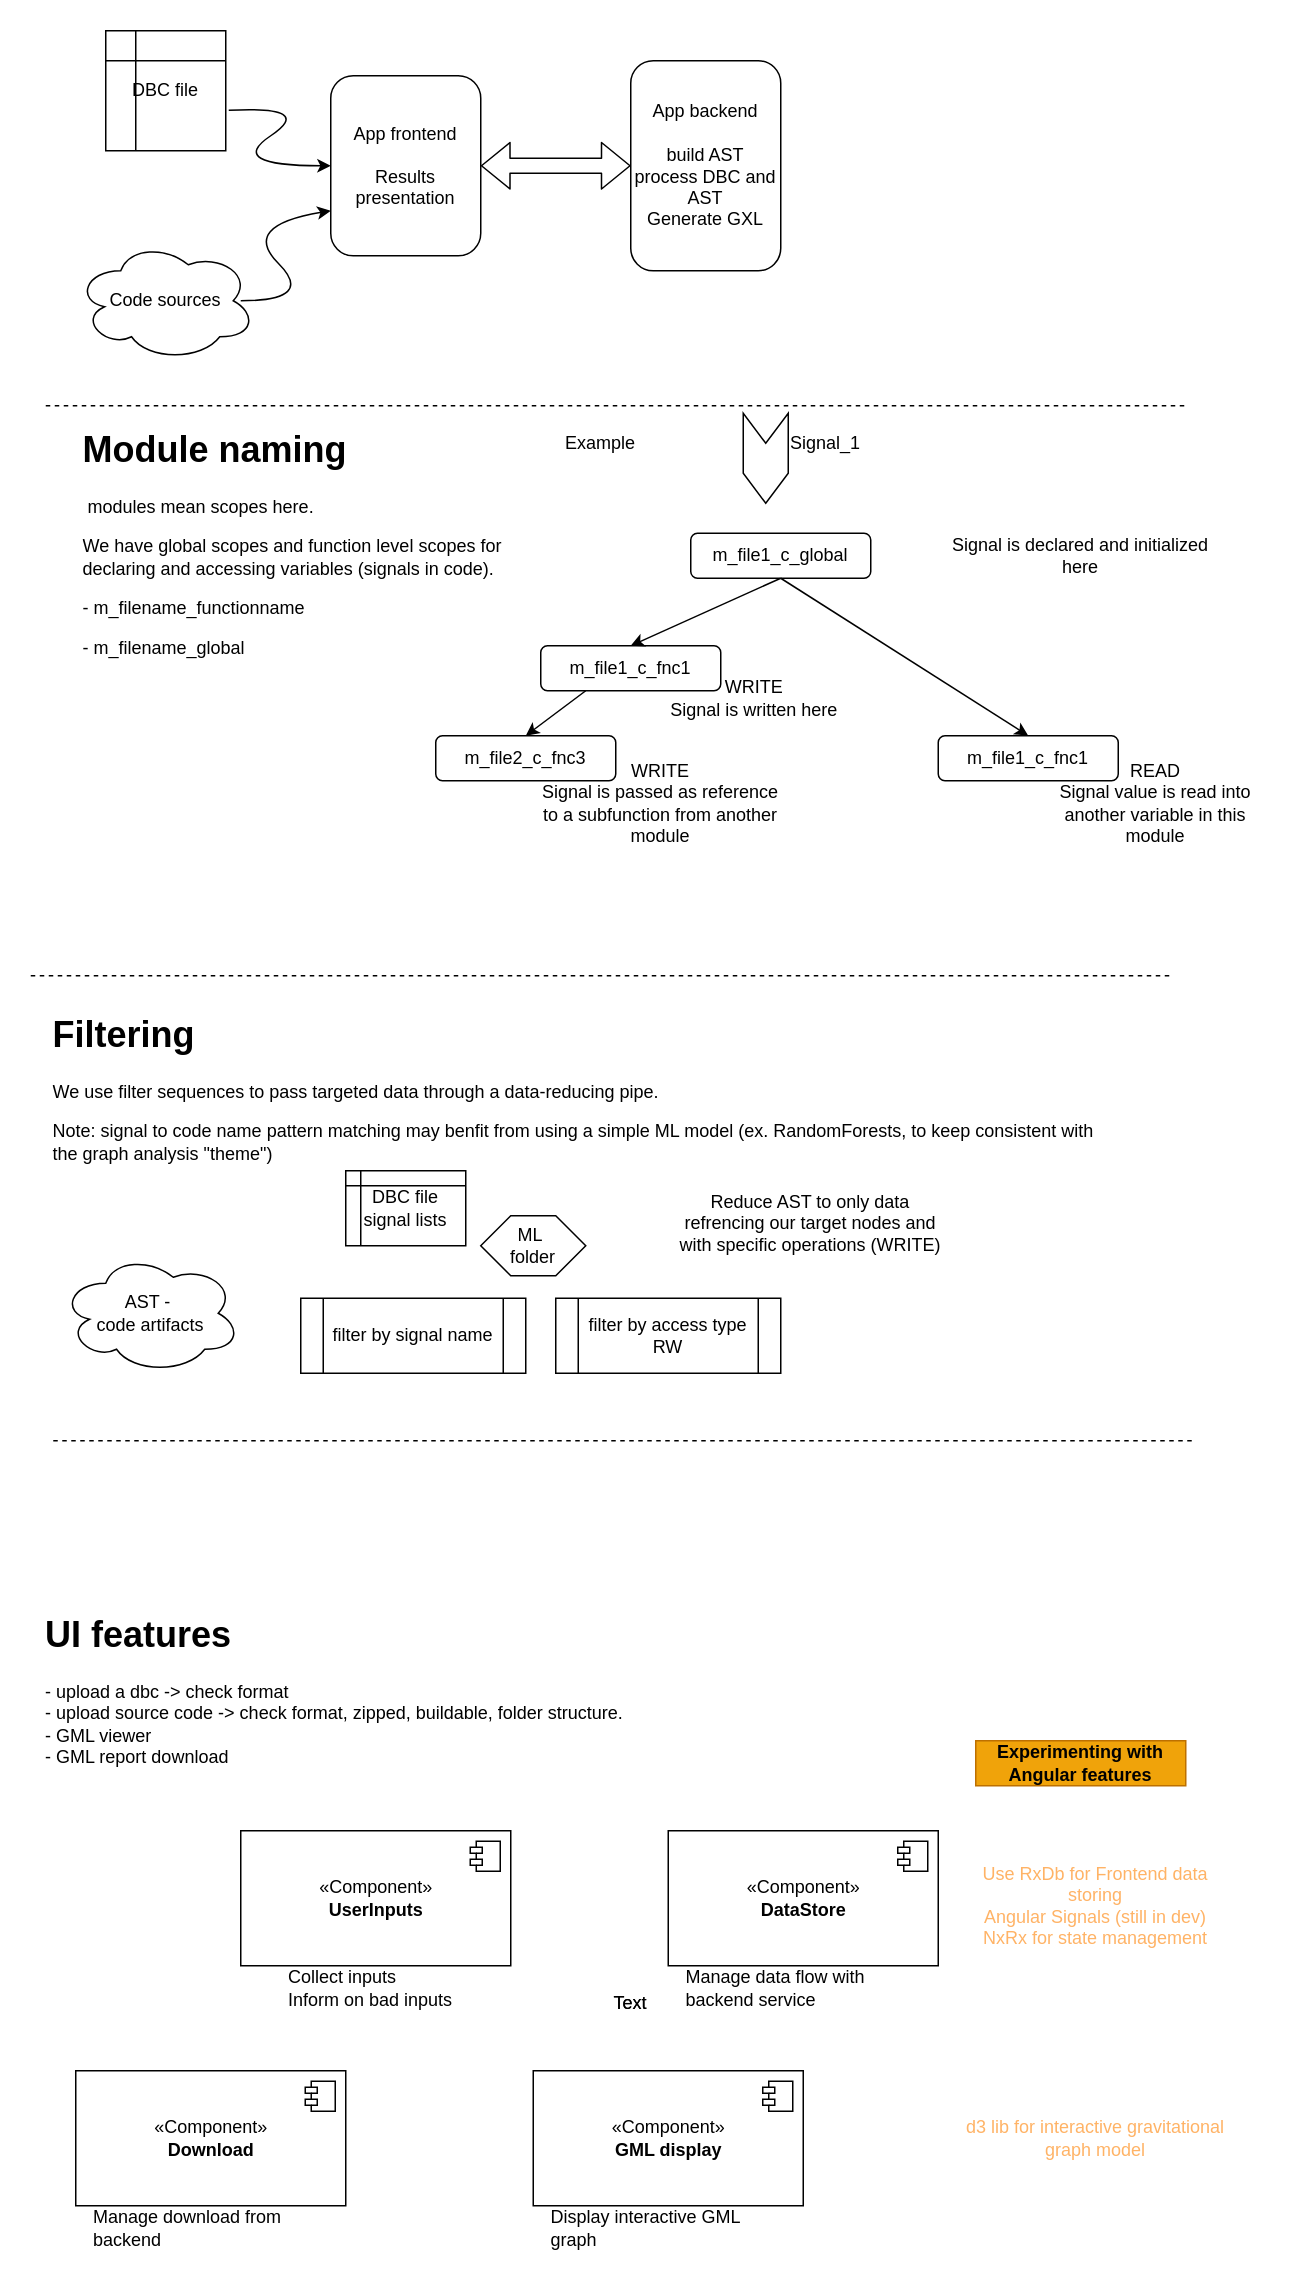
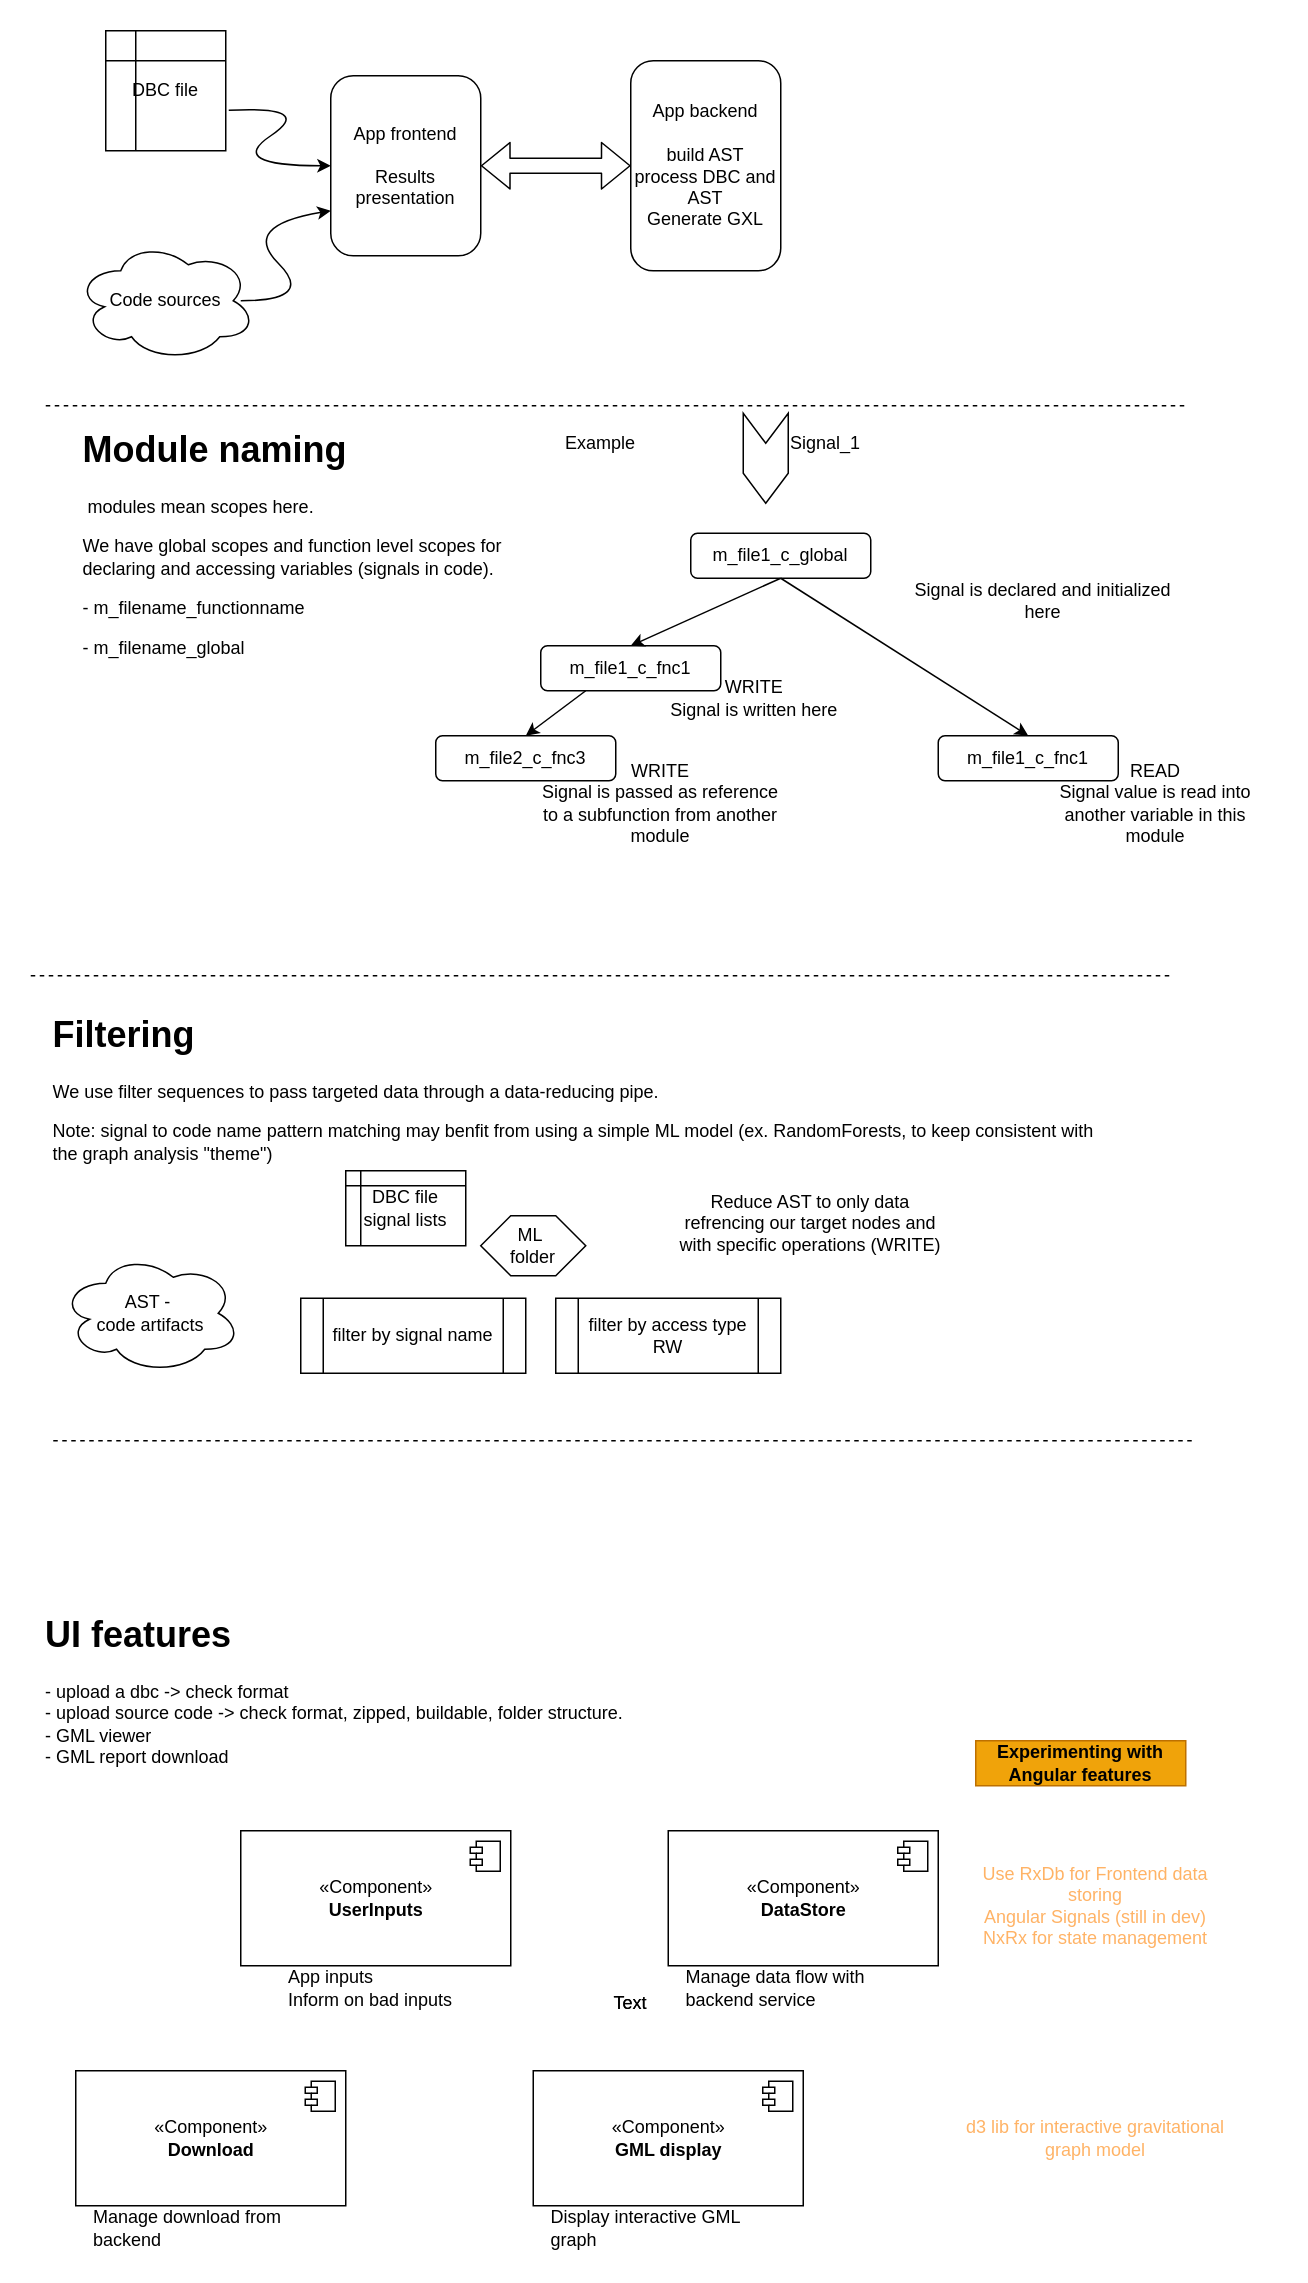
(1081, 556) -> (1043, 601)
(380, 1988) -> (380, 1988)
